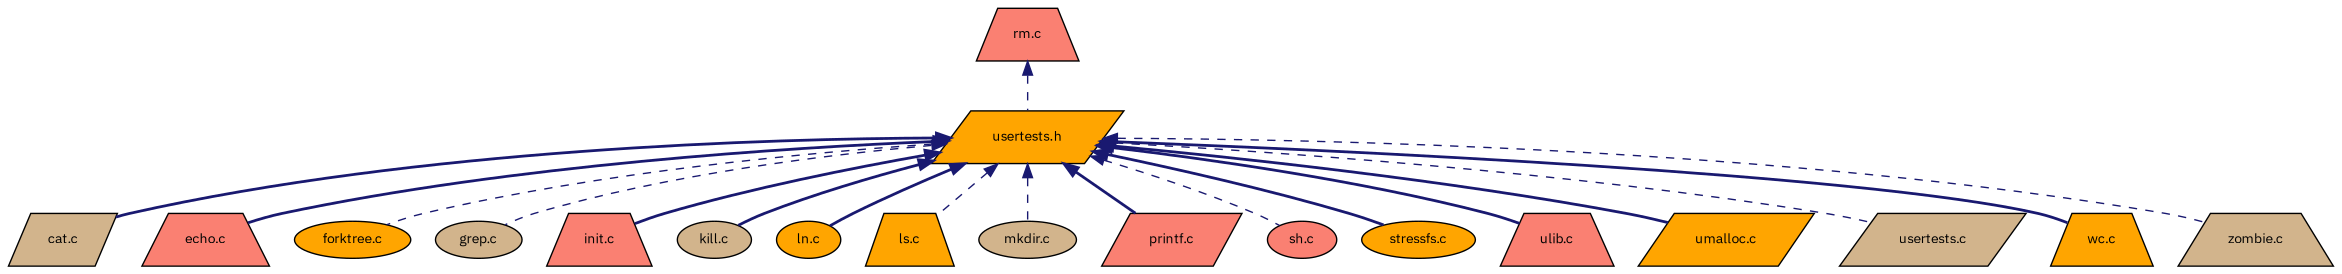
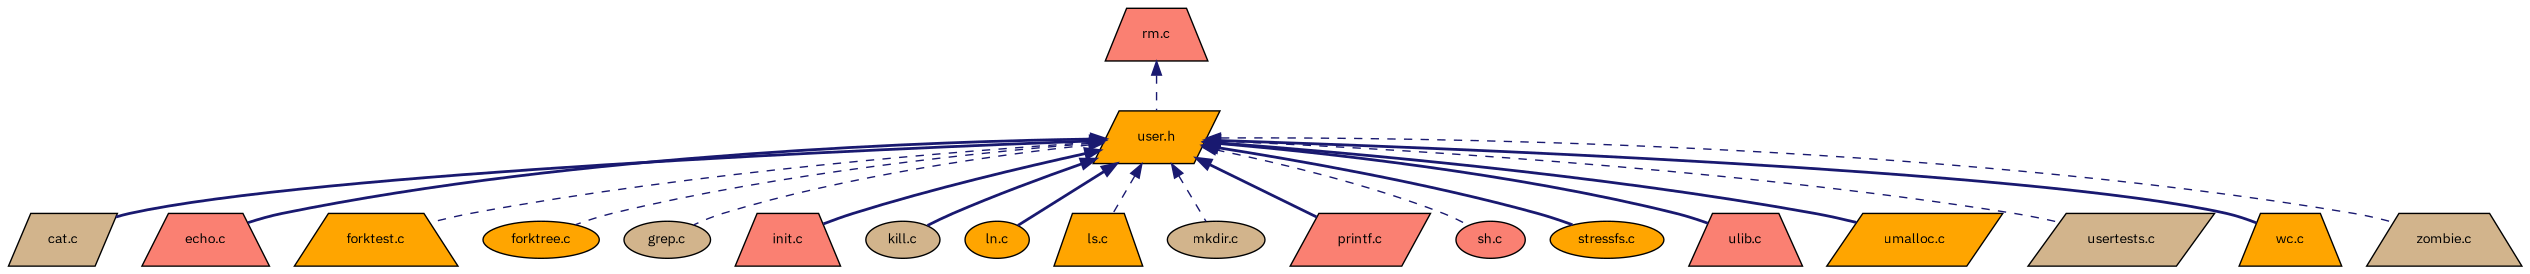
(1028, 137) -> (1157, 137)
none -> (376, 240)
